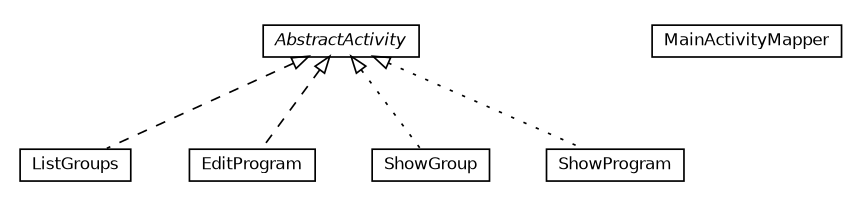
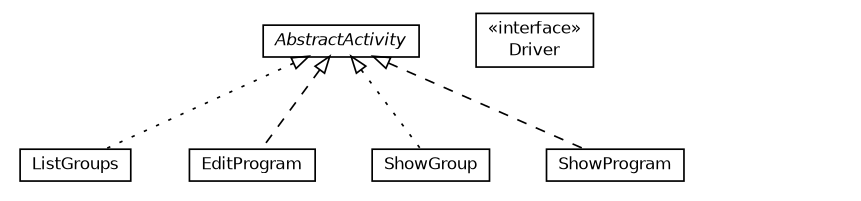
none -> (535, 40)
(746, 40) -> none
(200, 106) -> (200, 106)
(486, 106) -> (486, 106)
